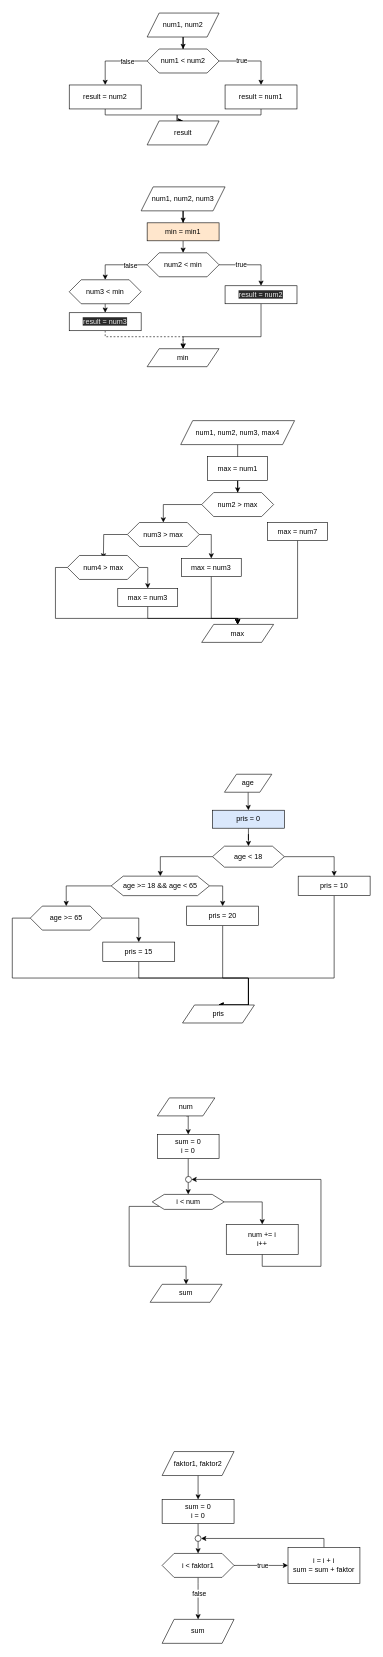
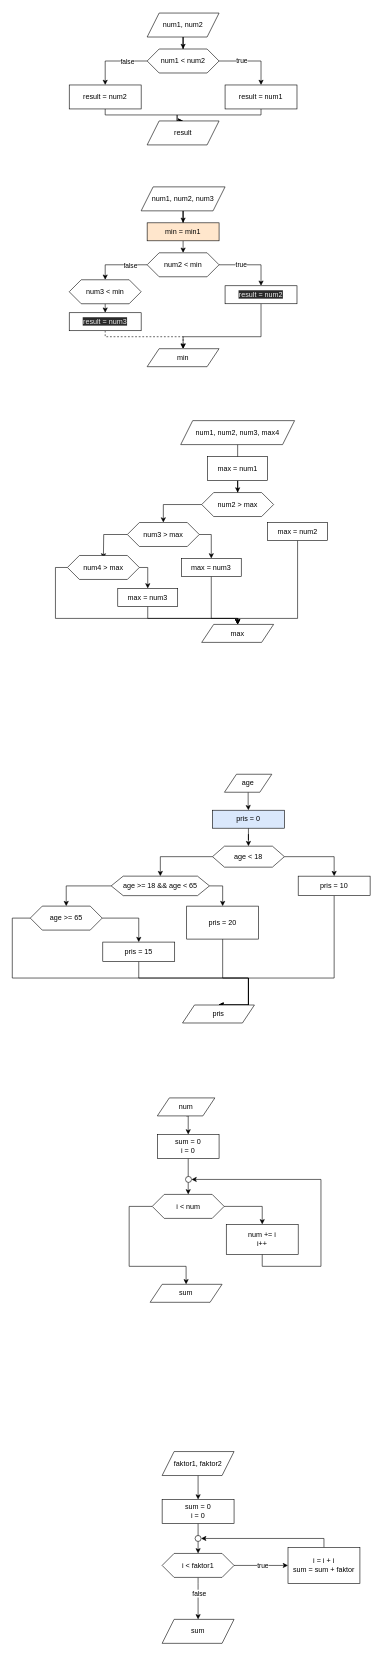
(298, 531) -> (298, 531)
(223, 916) -> (223, 923)
(188, 1202) -> (188, 1207)
